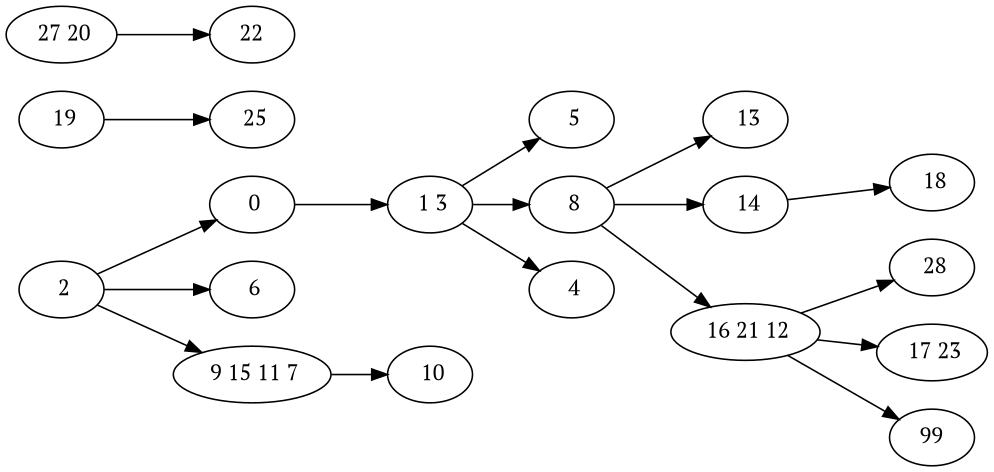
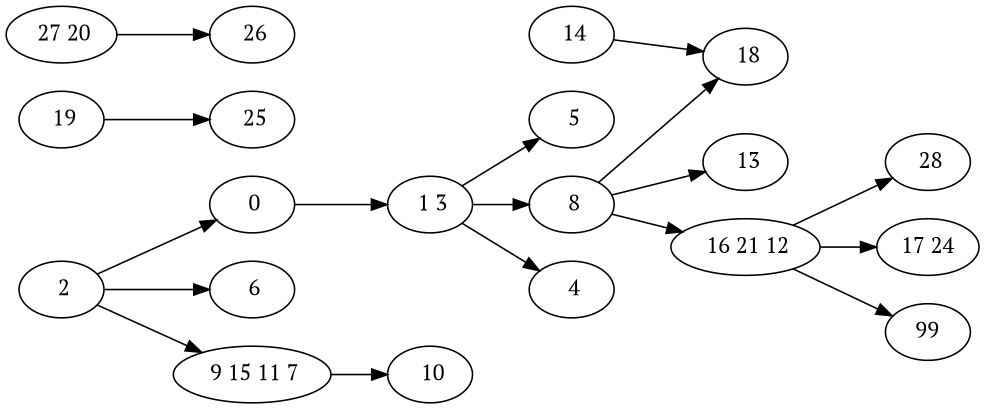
(252, 35) -> (252, 35)
(651, 205) -> (652, 136)
(932, 352) -> (928, 247)
